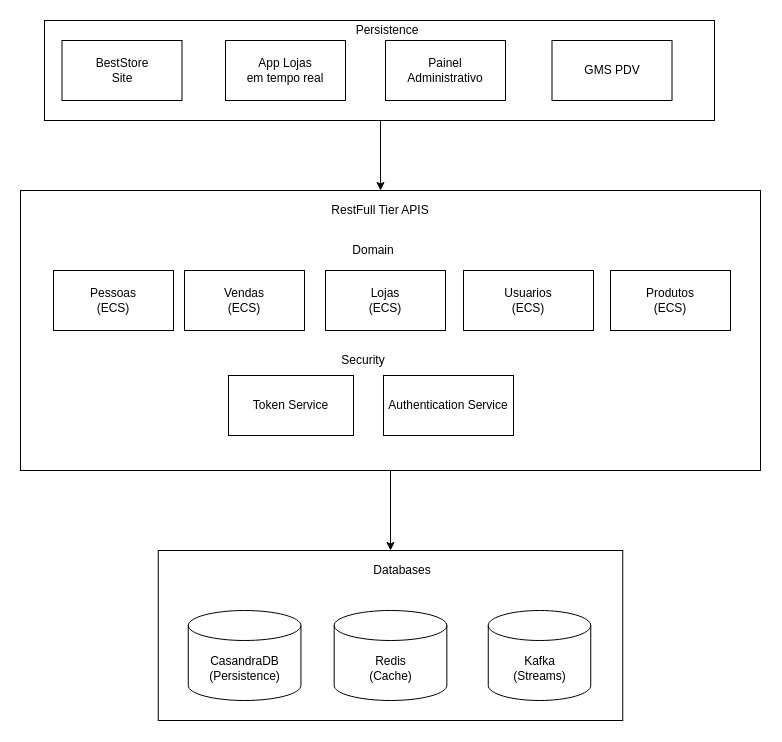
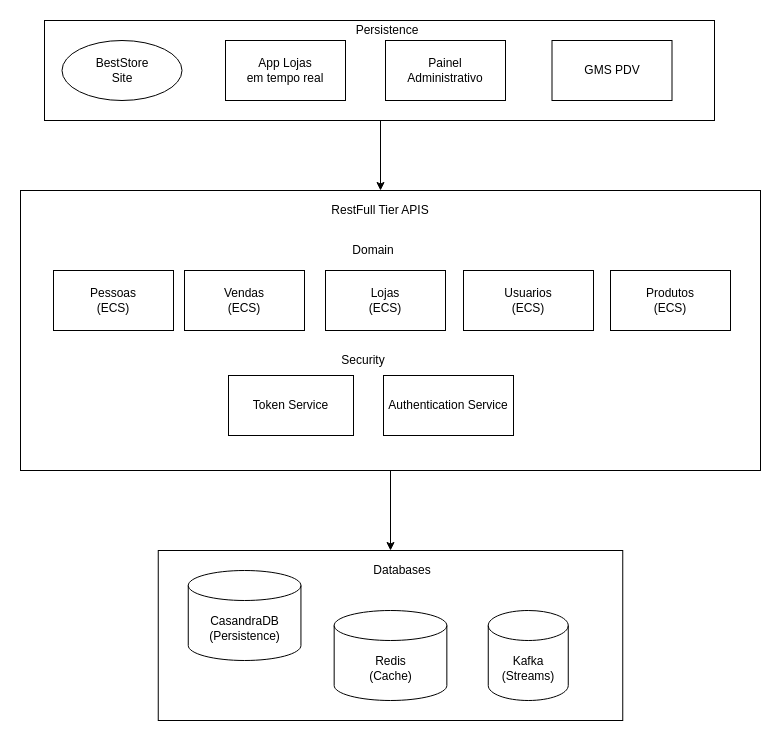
(122, 71) -> (122, 71)
(245, 656) -> (245, 616)
(540, 656) -> (528, 656)
